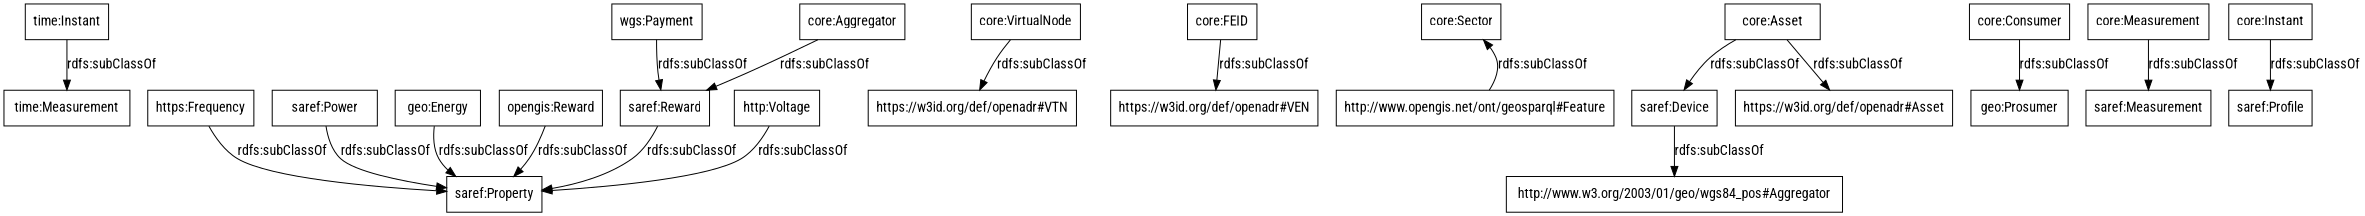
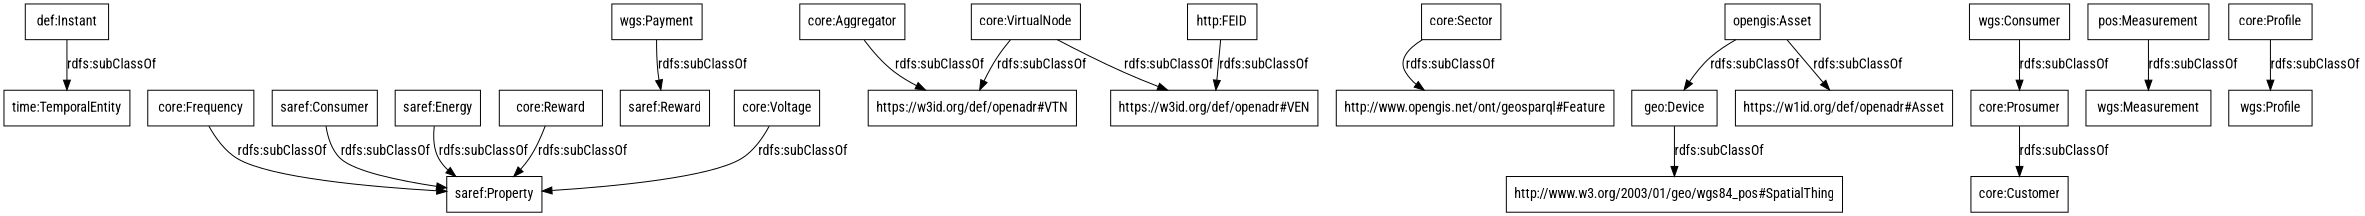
(67, 22) -> (67, 22)
(1222, 22) -> (1222, 22)
(1773, 22) -> (1773, 22)
(2020, 22) -> (2020, 22)
(2148, 22) -> (2148, 22)
(2270, 22) -> (2270, 22)
(767, 64) -> (888, 66)
none -> (1107, 65)
(1497, 69) -> (1404, 60)
(67, 108) -> (67, 108)
(201, 108) -> (201, 108)
(325, 108) -> (325, 108)
(438, 108) -> (438, 108)
(551, 108) -> (551, 108)
(777, 108) -> (777, 108)
(1674, 108) -> (1674, 108)
(1844, 108) -> (1844, 108)
(2020, 108) -> (2020, 108)
(2148, 108) -> (2148, 108)
(2270, 108) -> (2270, 108)
(613, 170) -> none
(1674, 194) -> (1674, 194)
none -> (2020, 194)
